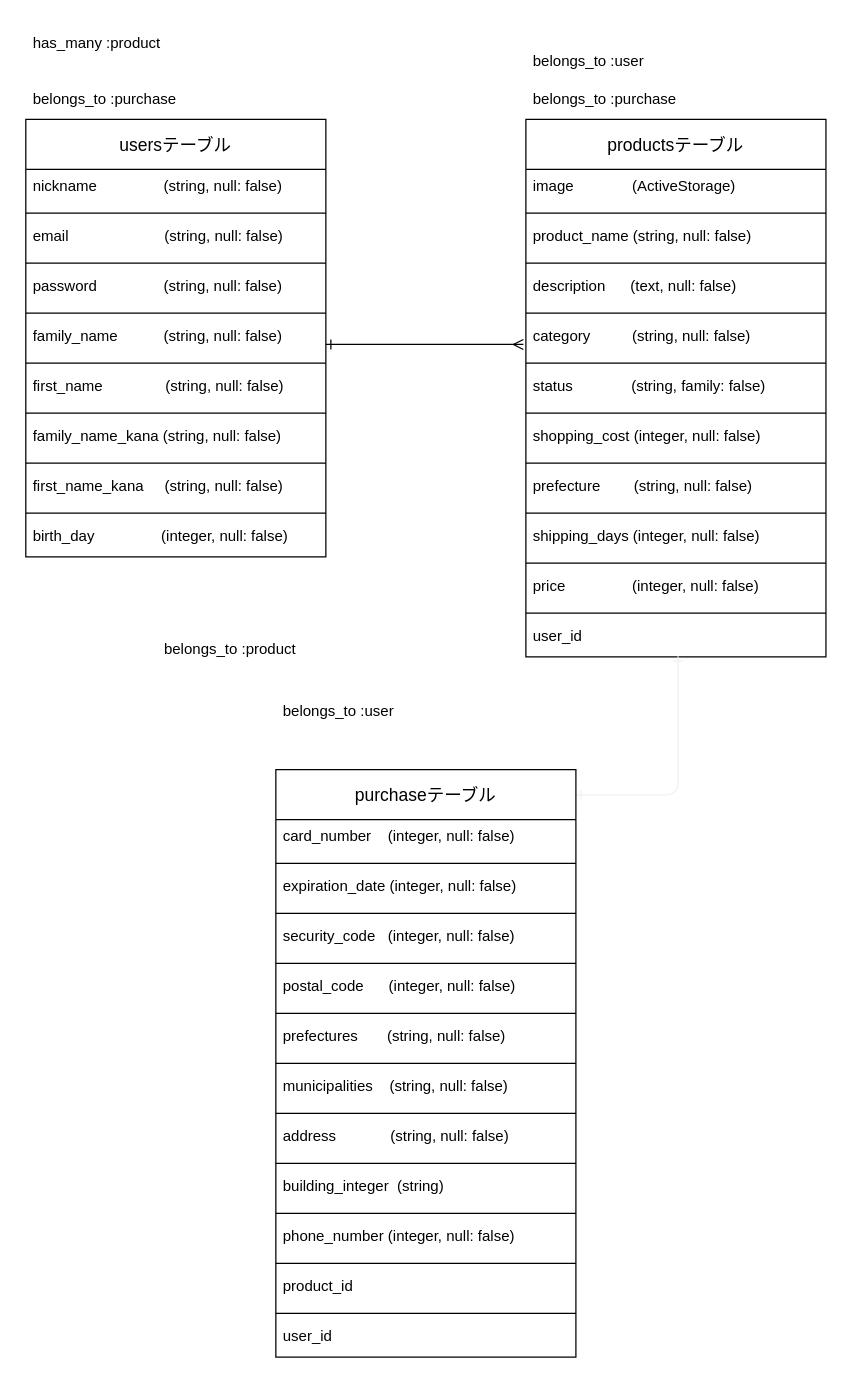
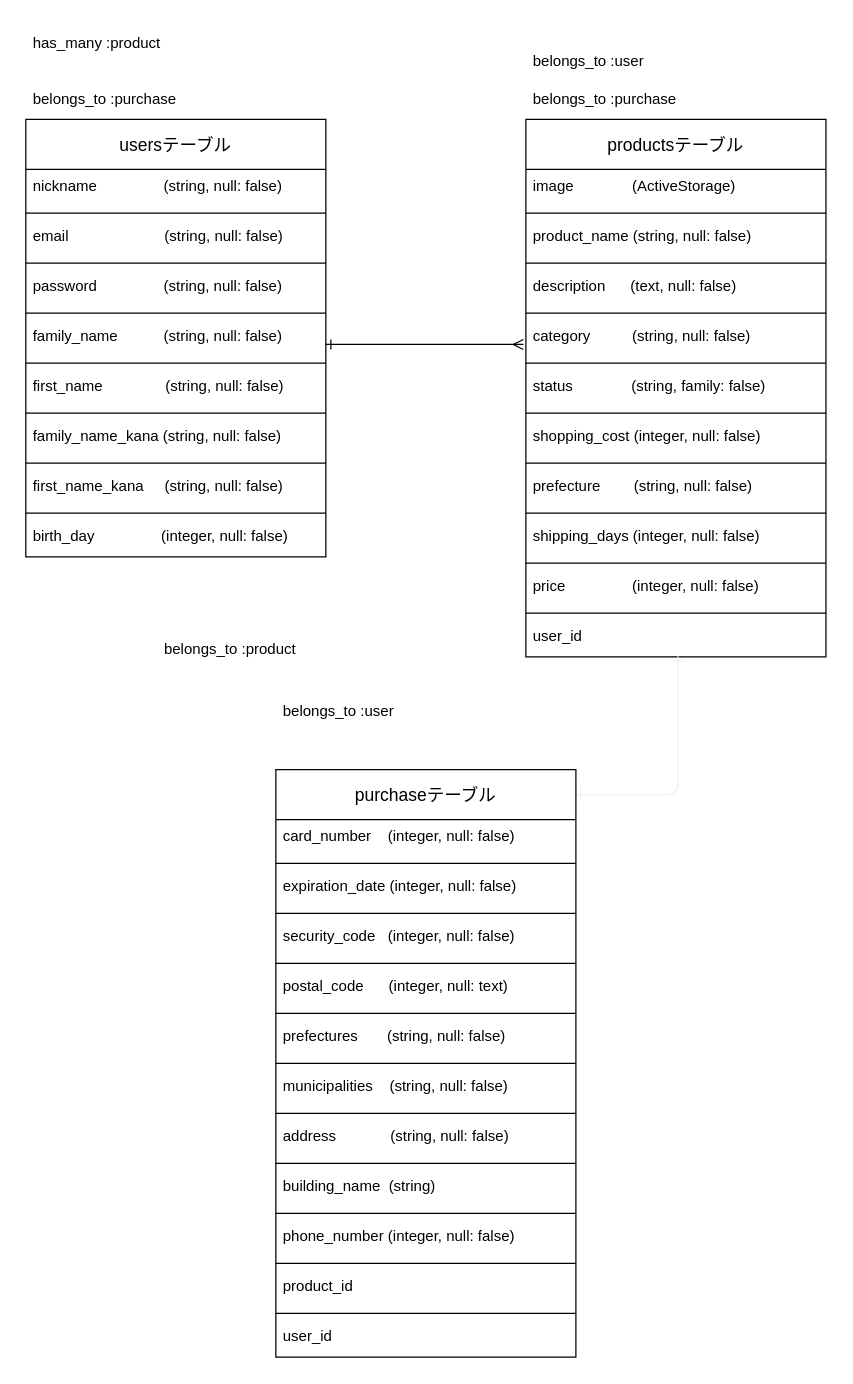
(425, 986) -> (423, 986)
(382, 1186) -> (371, 1186)
